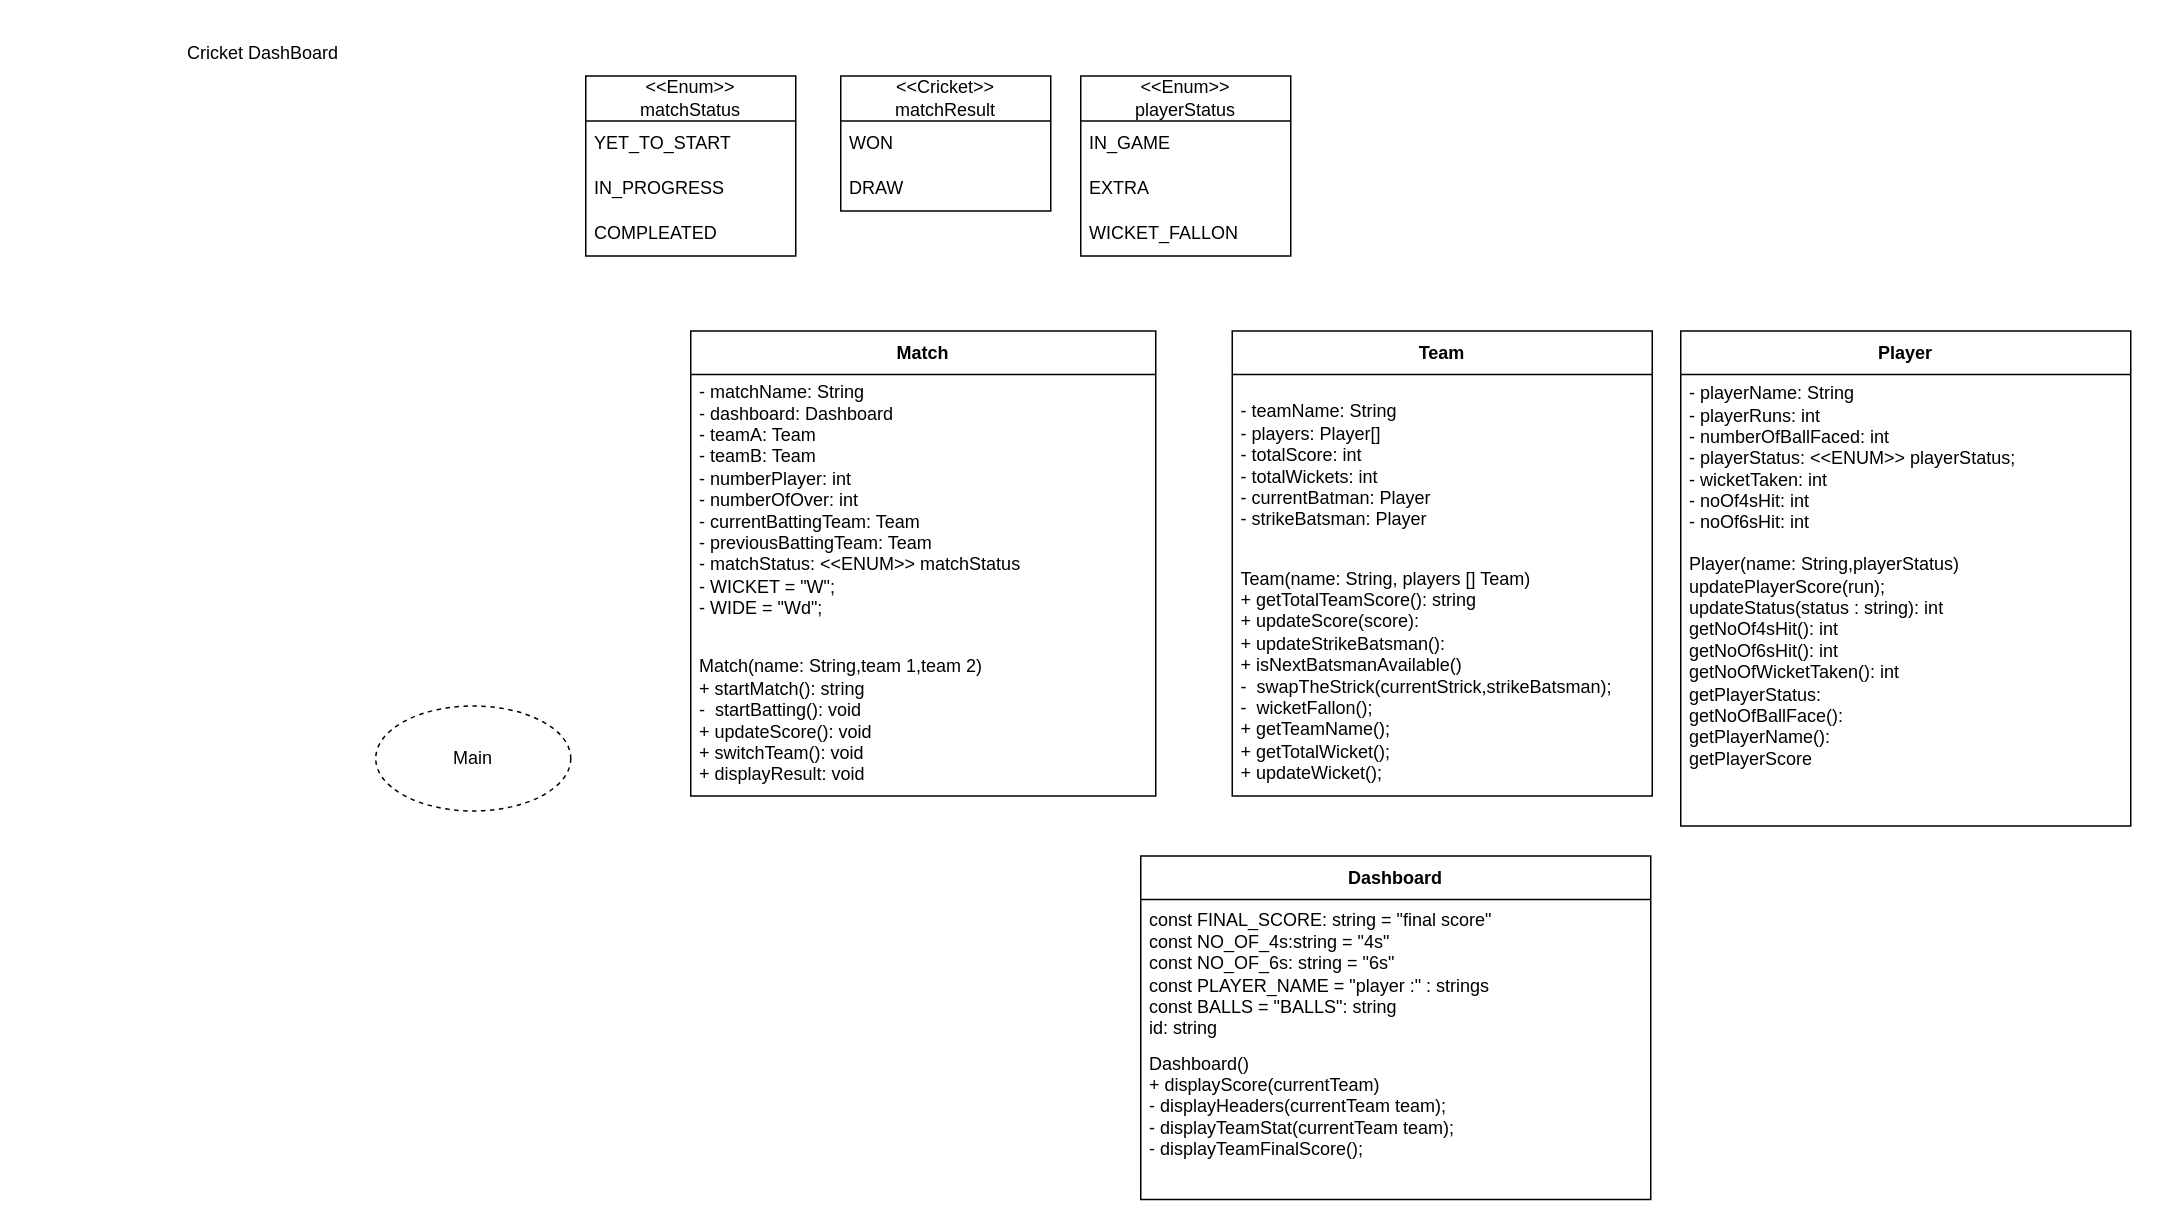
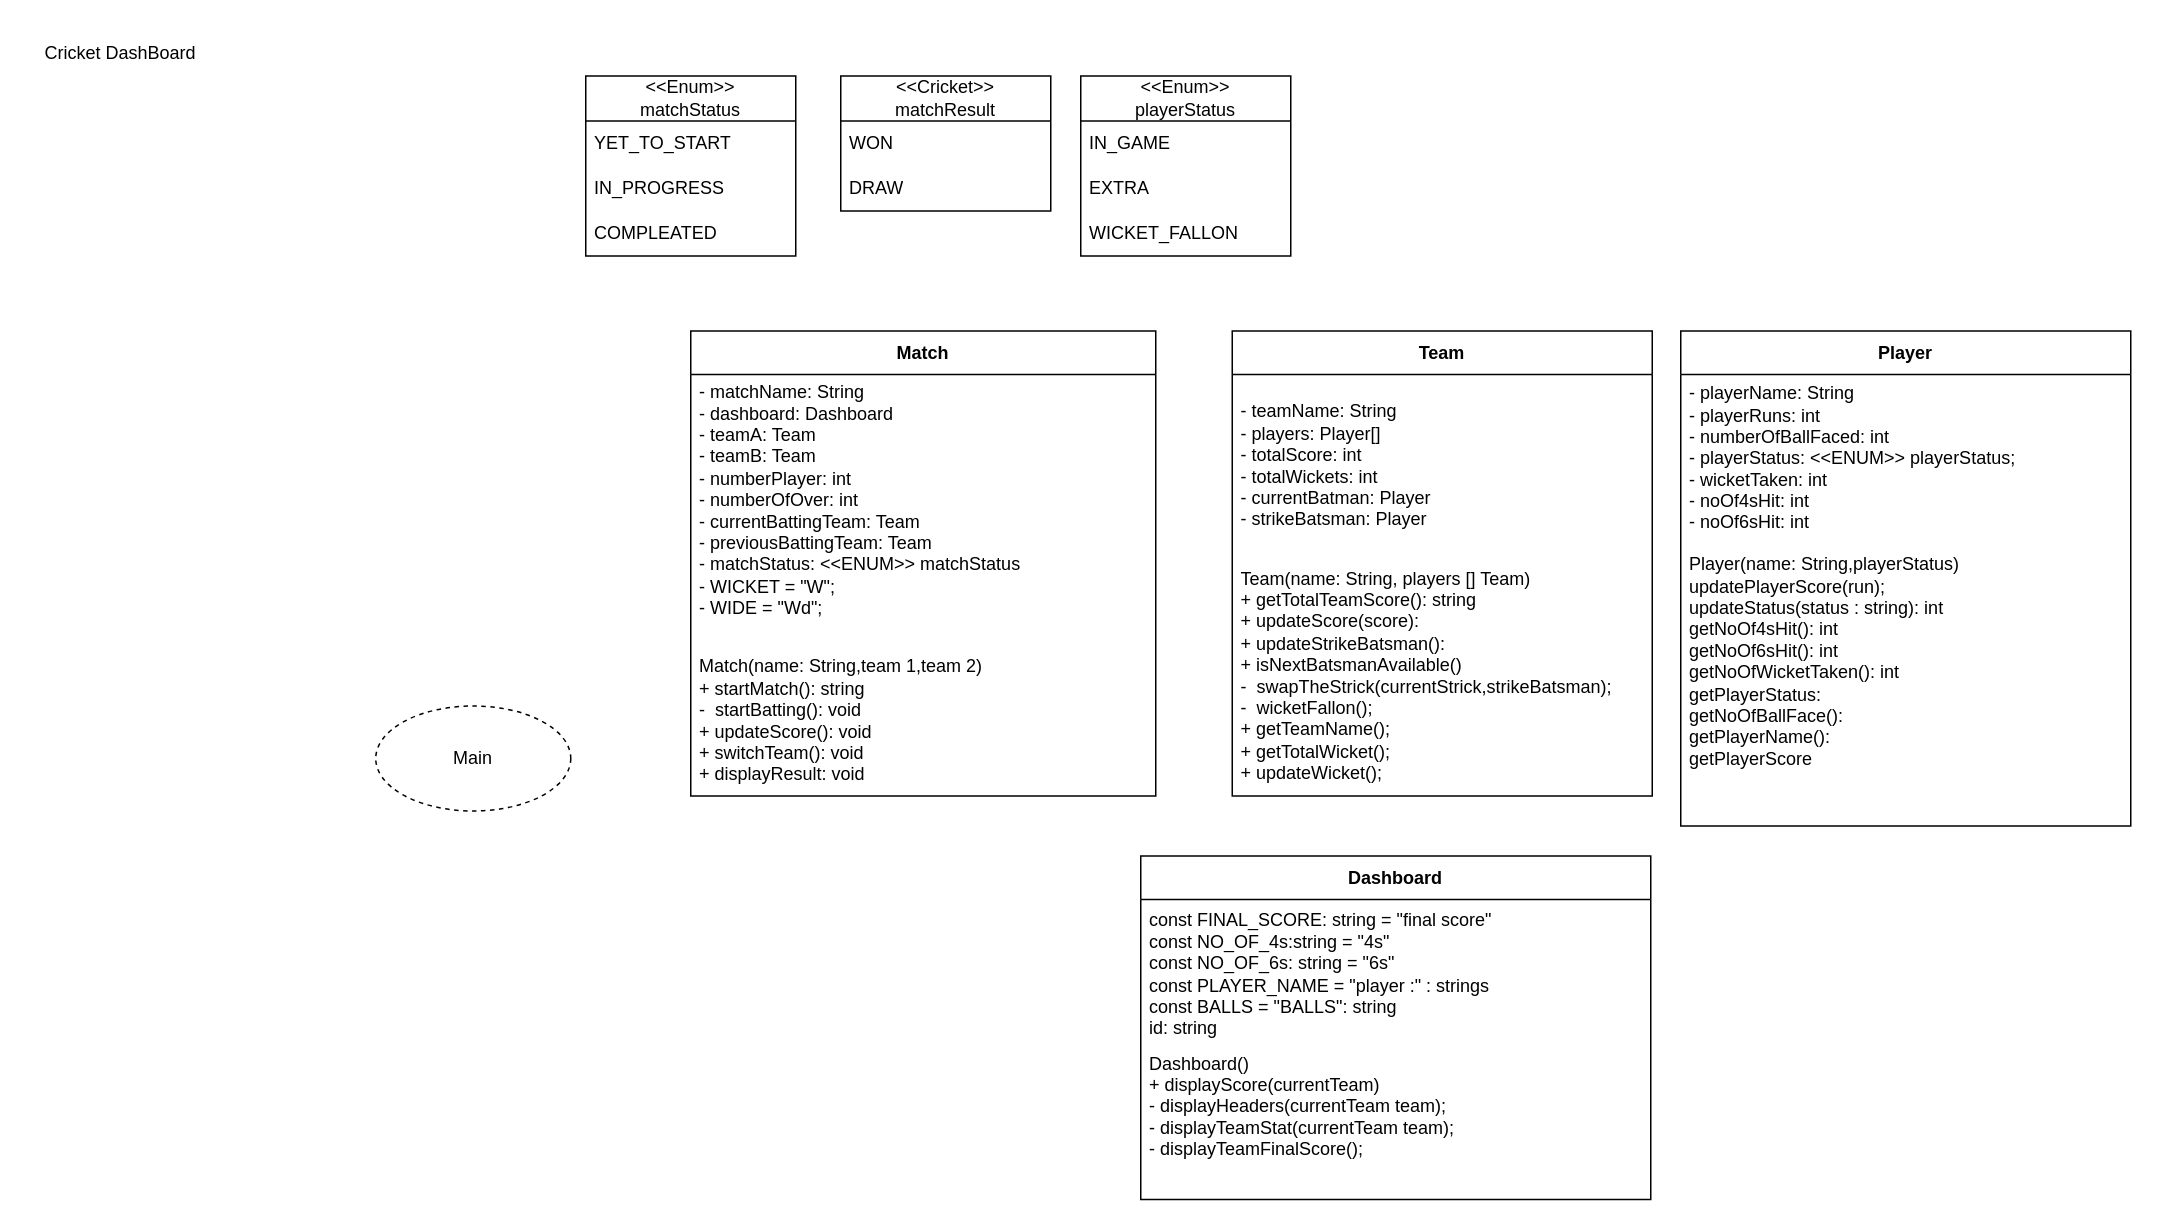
(263, 53) -> (121, 53)
